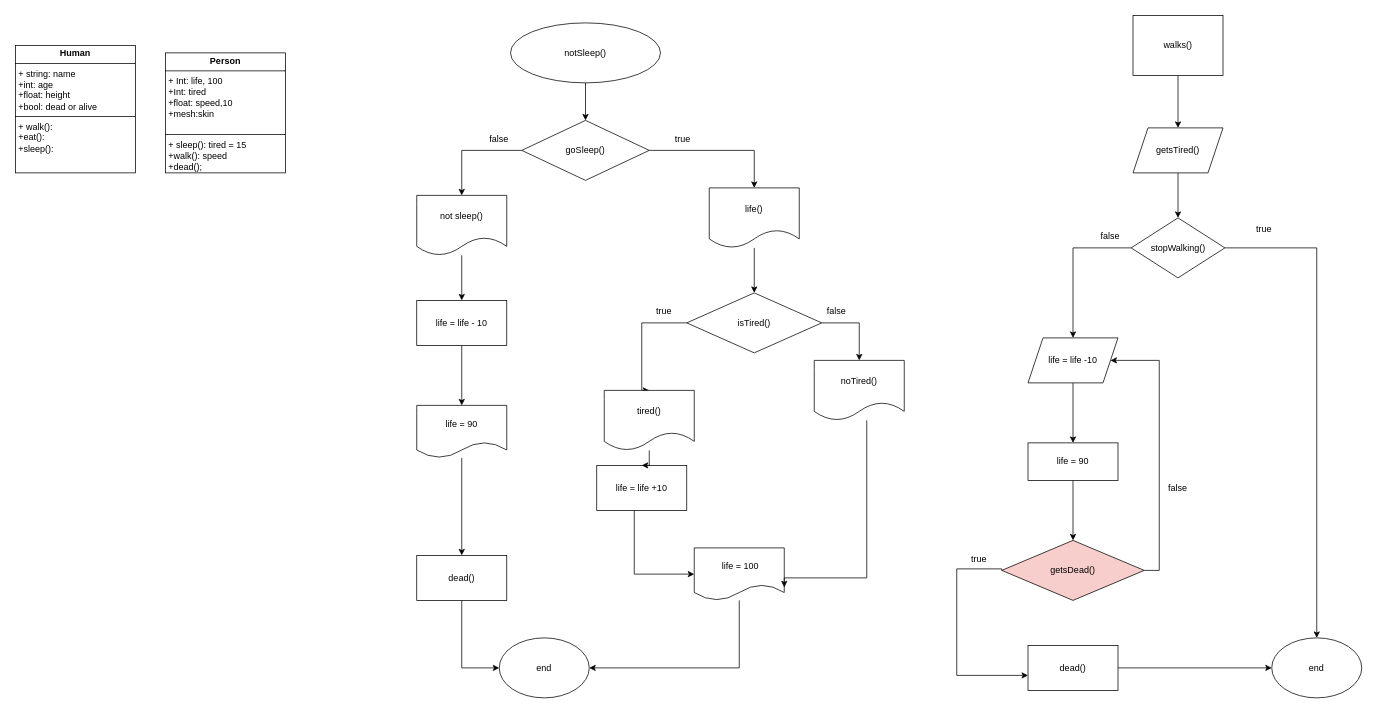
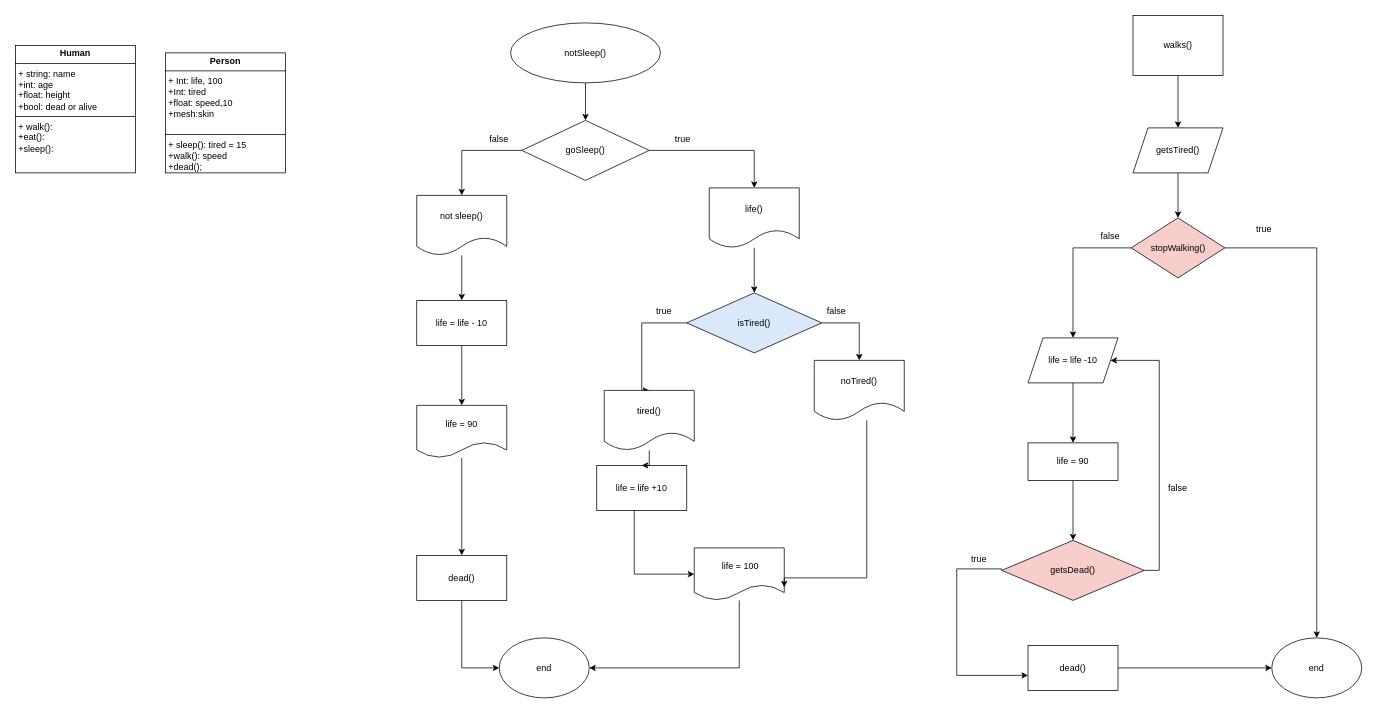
(1178, 248) -> (1178, 248)
(754, 323) -> (754, 323)
